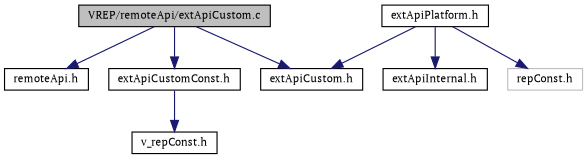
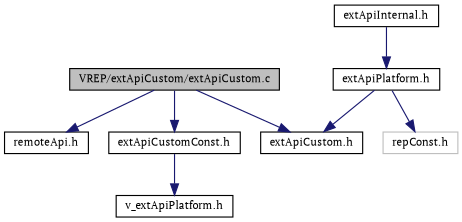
(175, 16) -> (175, 79)
(435, 42) -> (386, 42)
(175, 143) -> (175, 206)
